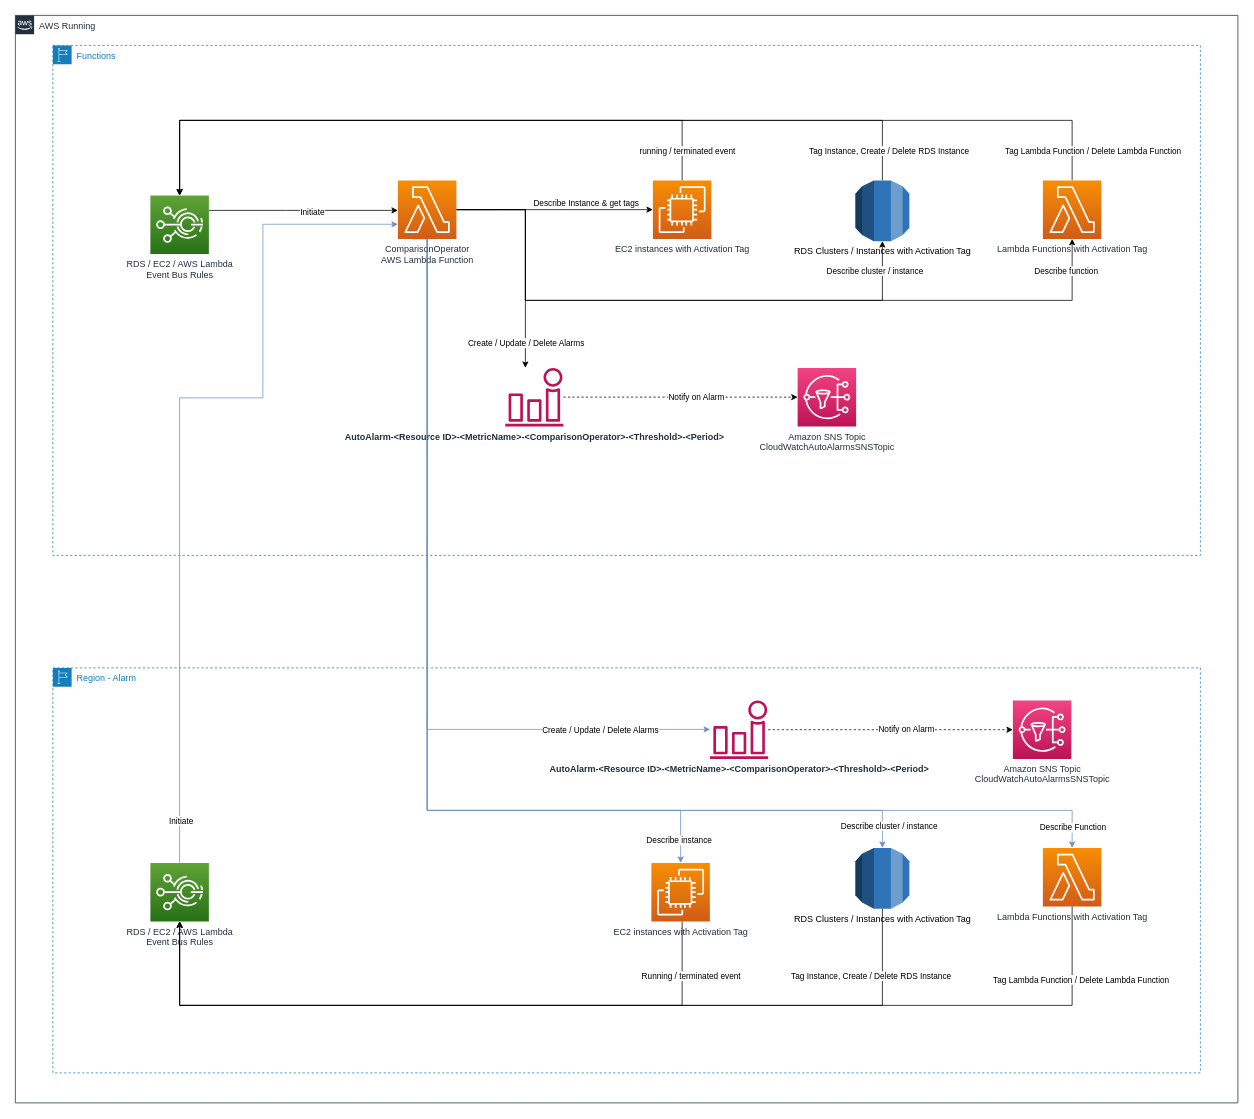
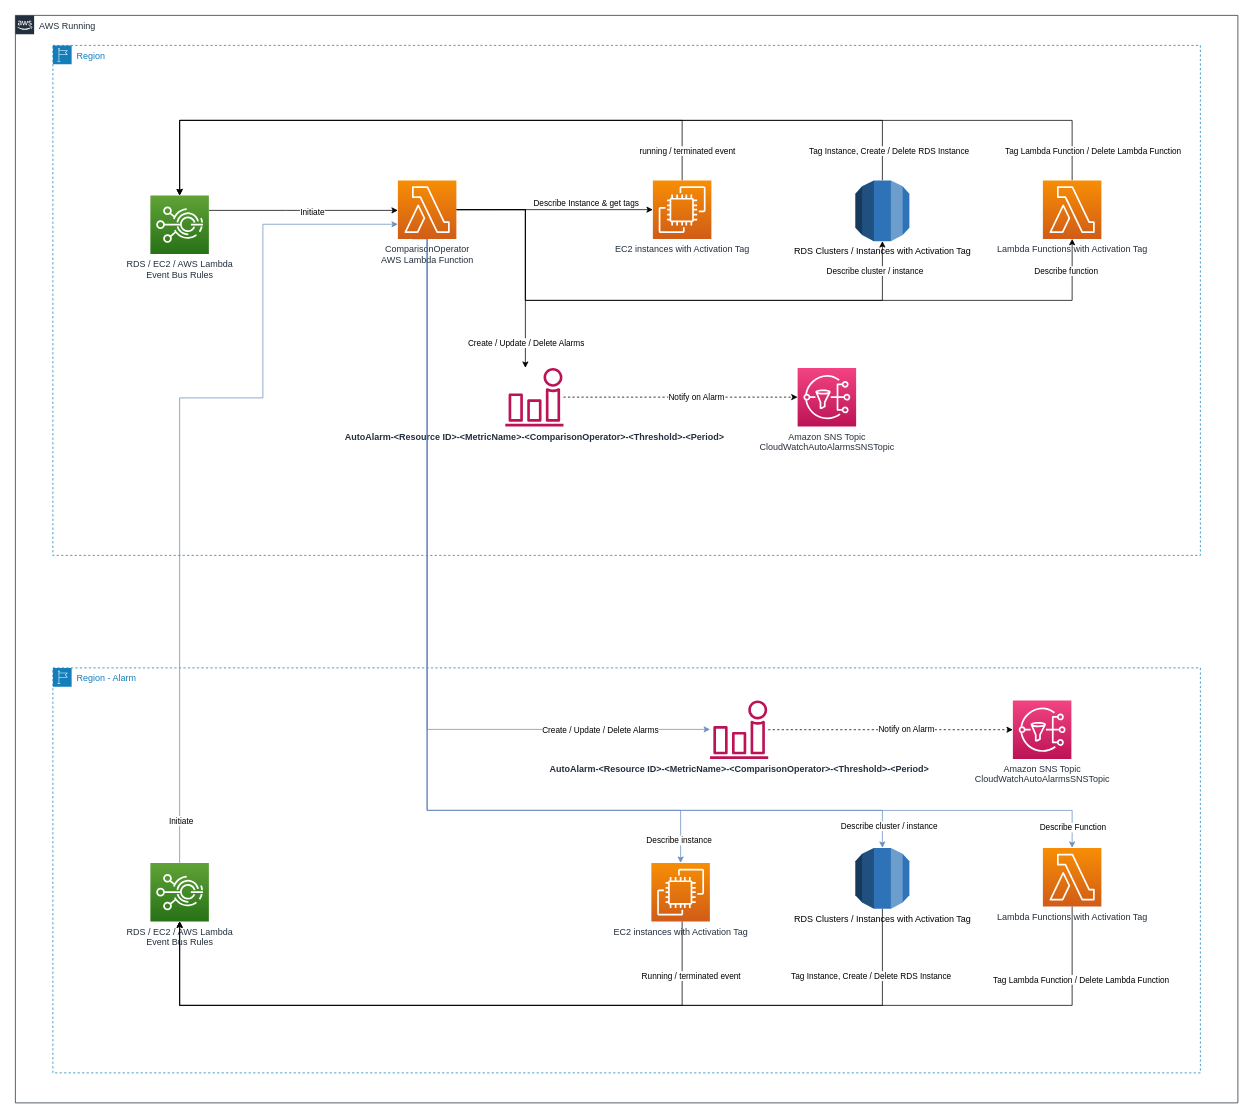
(98, 56) -> (91, 56)
